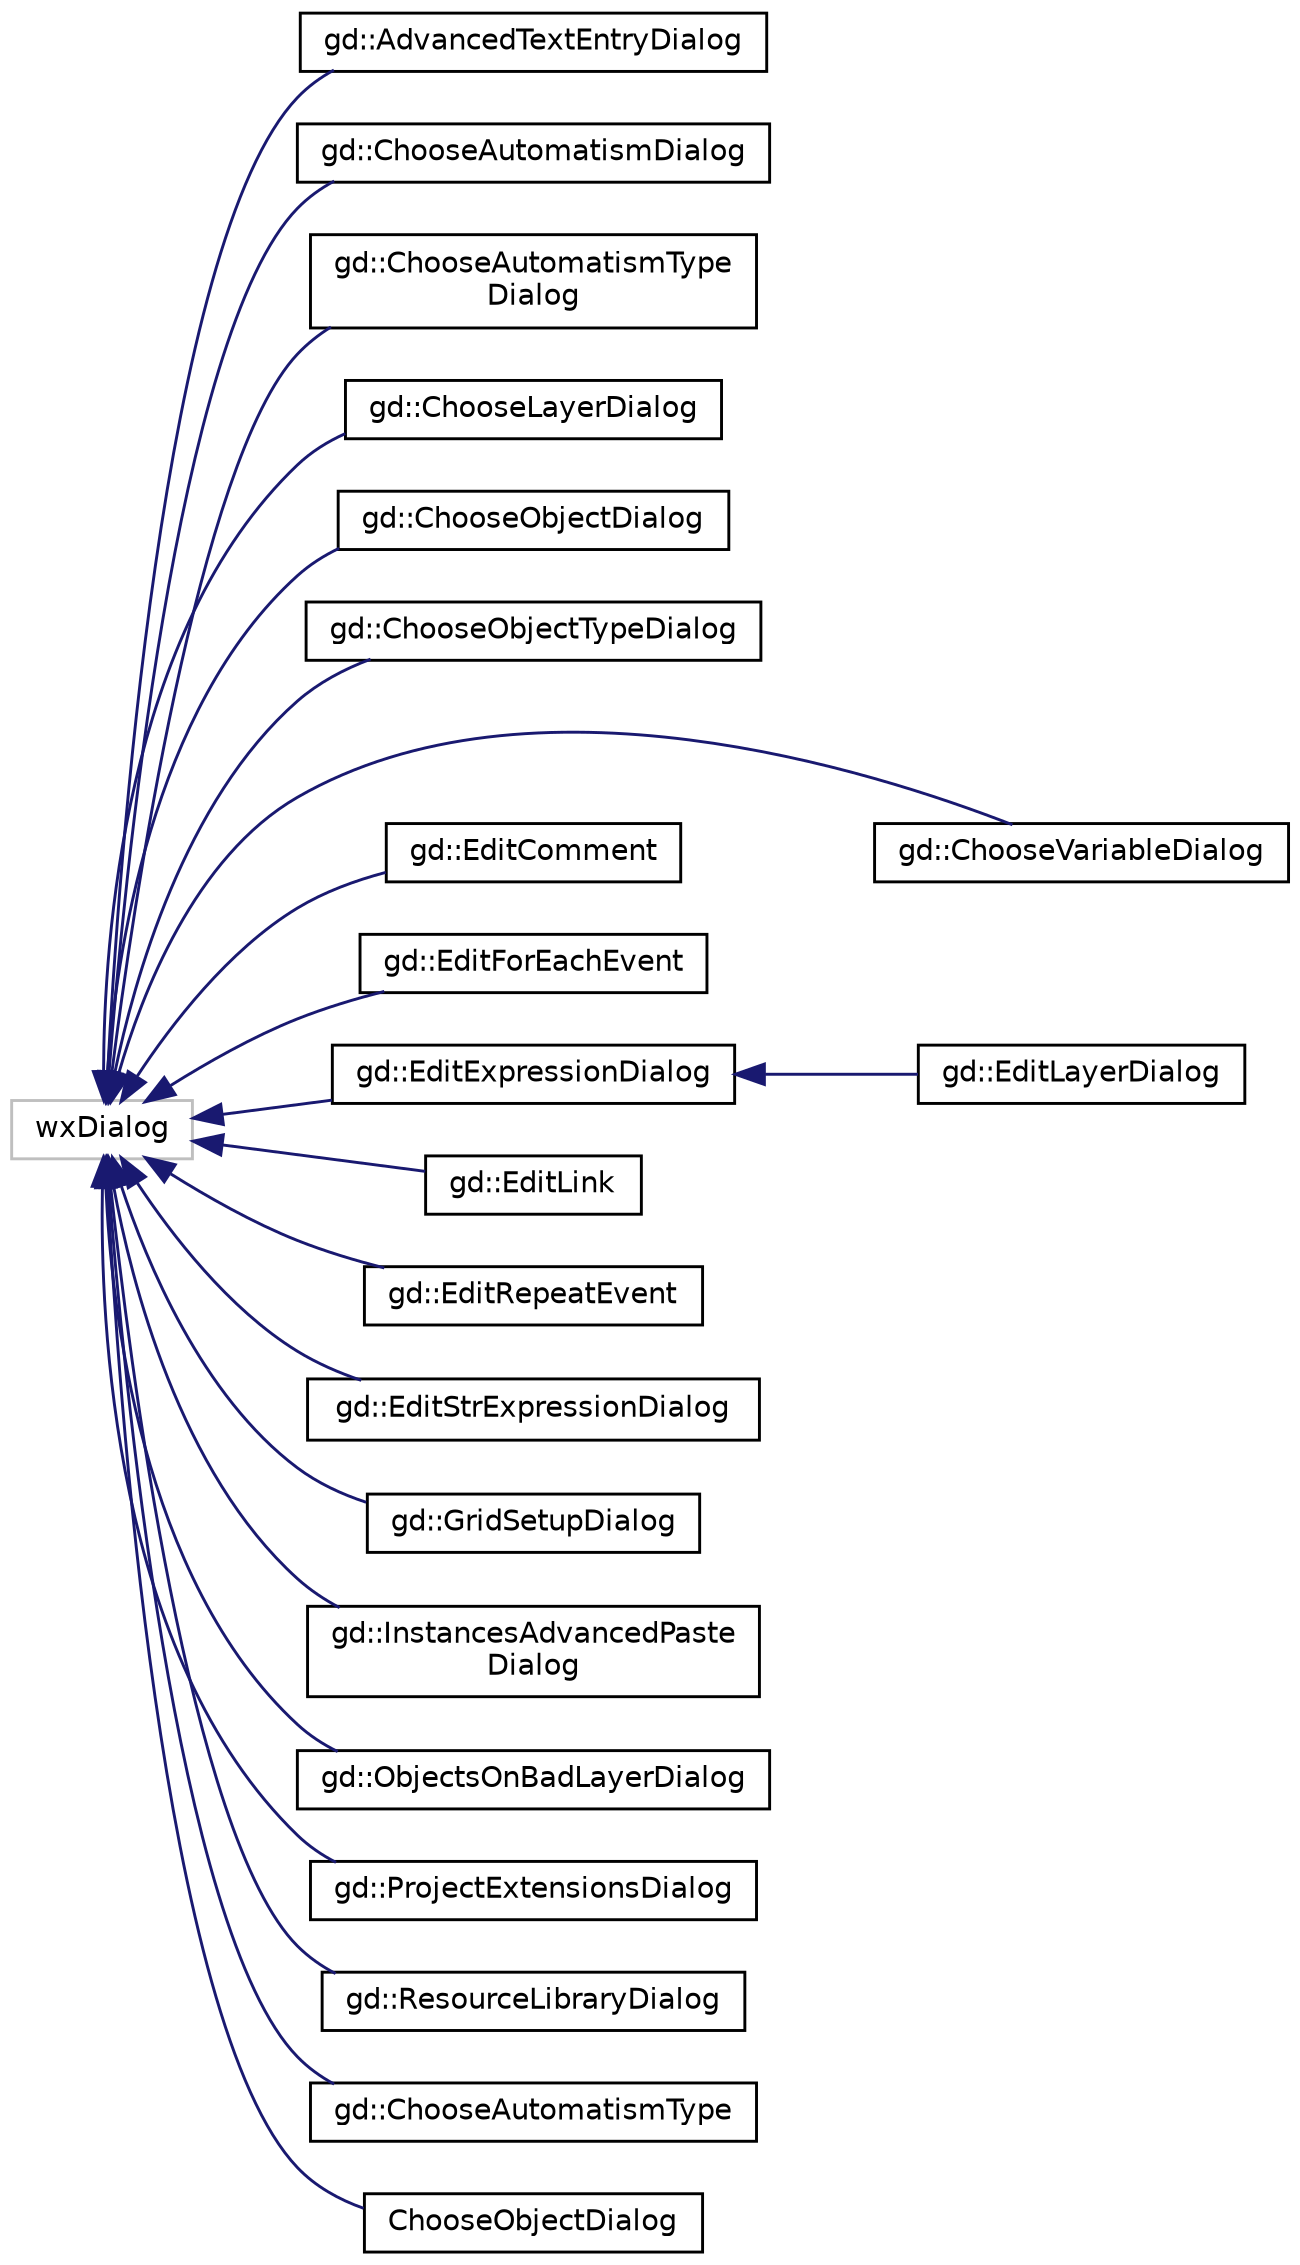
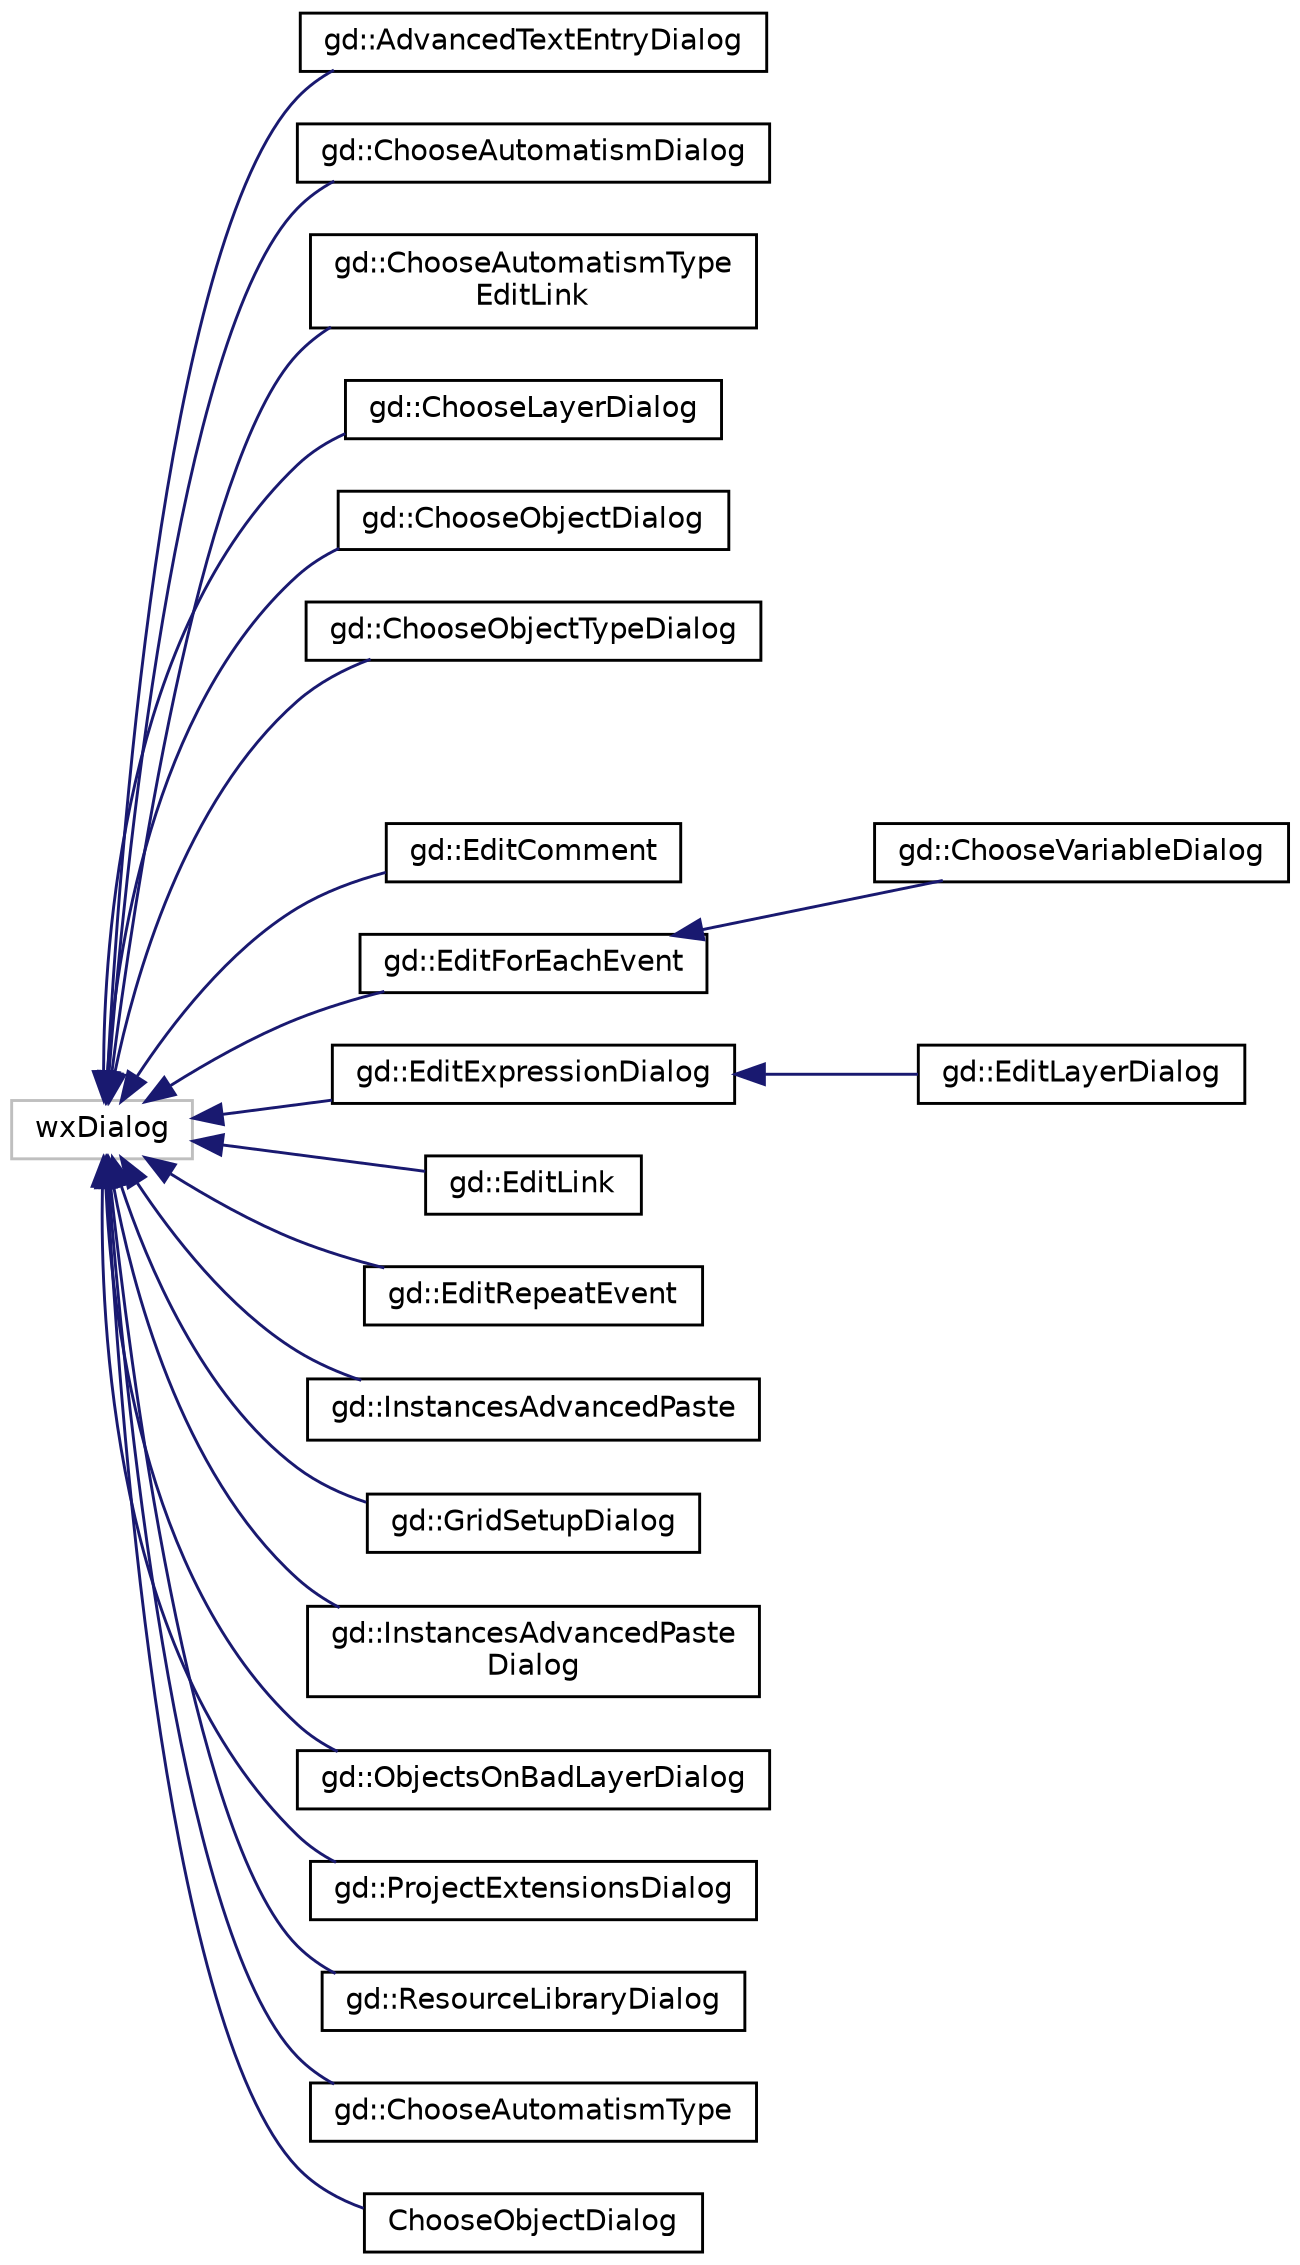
(533, 281) -> (533, 281)
(488, 737) -> (822, 905)
(533, 1410) -> (533, 1410)
